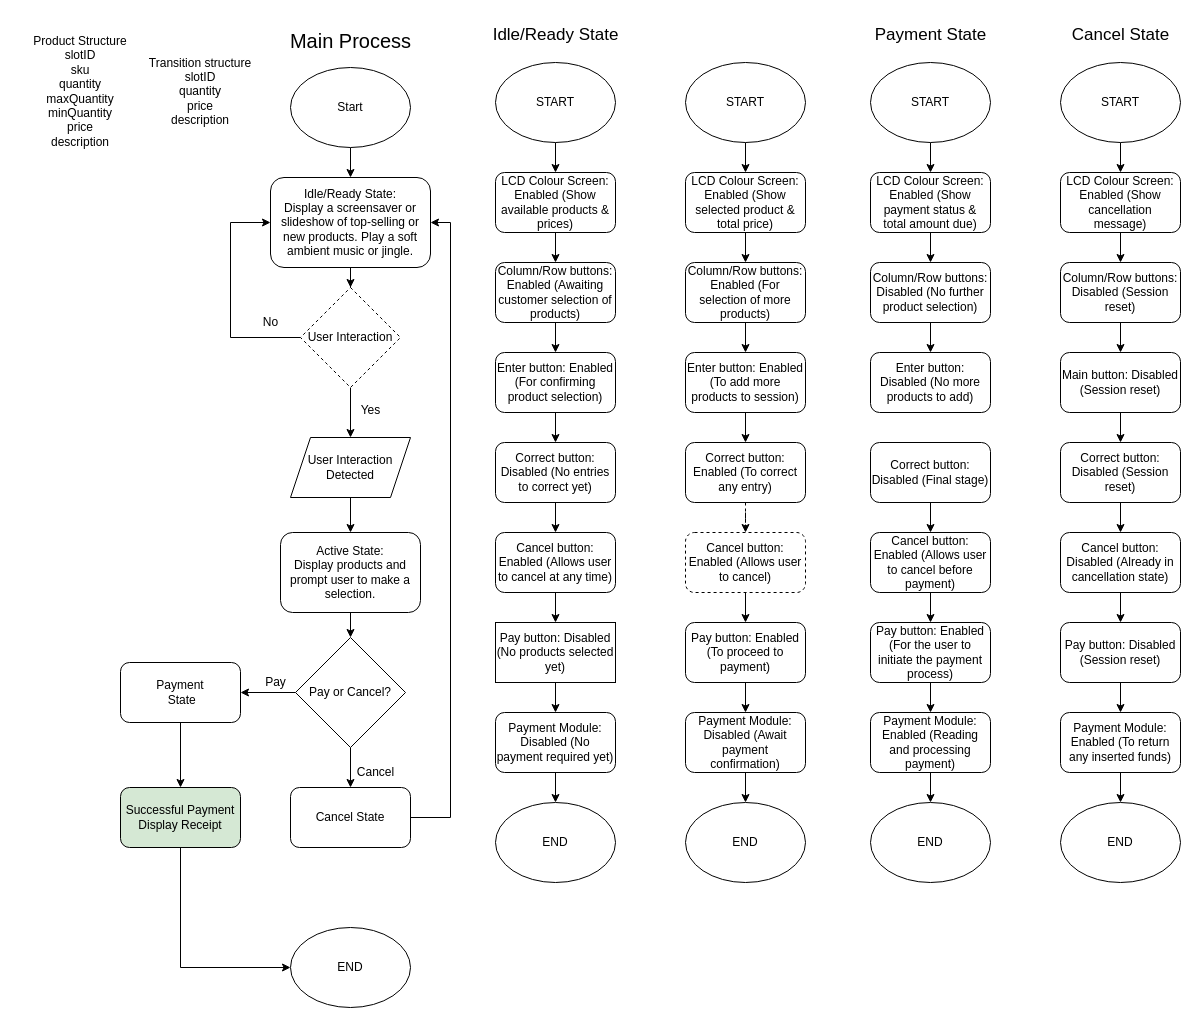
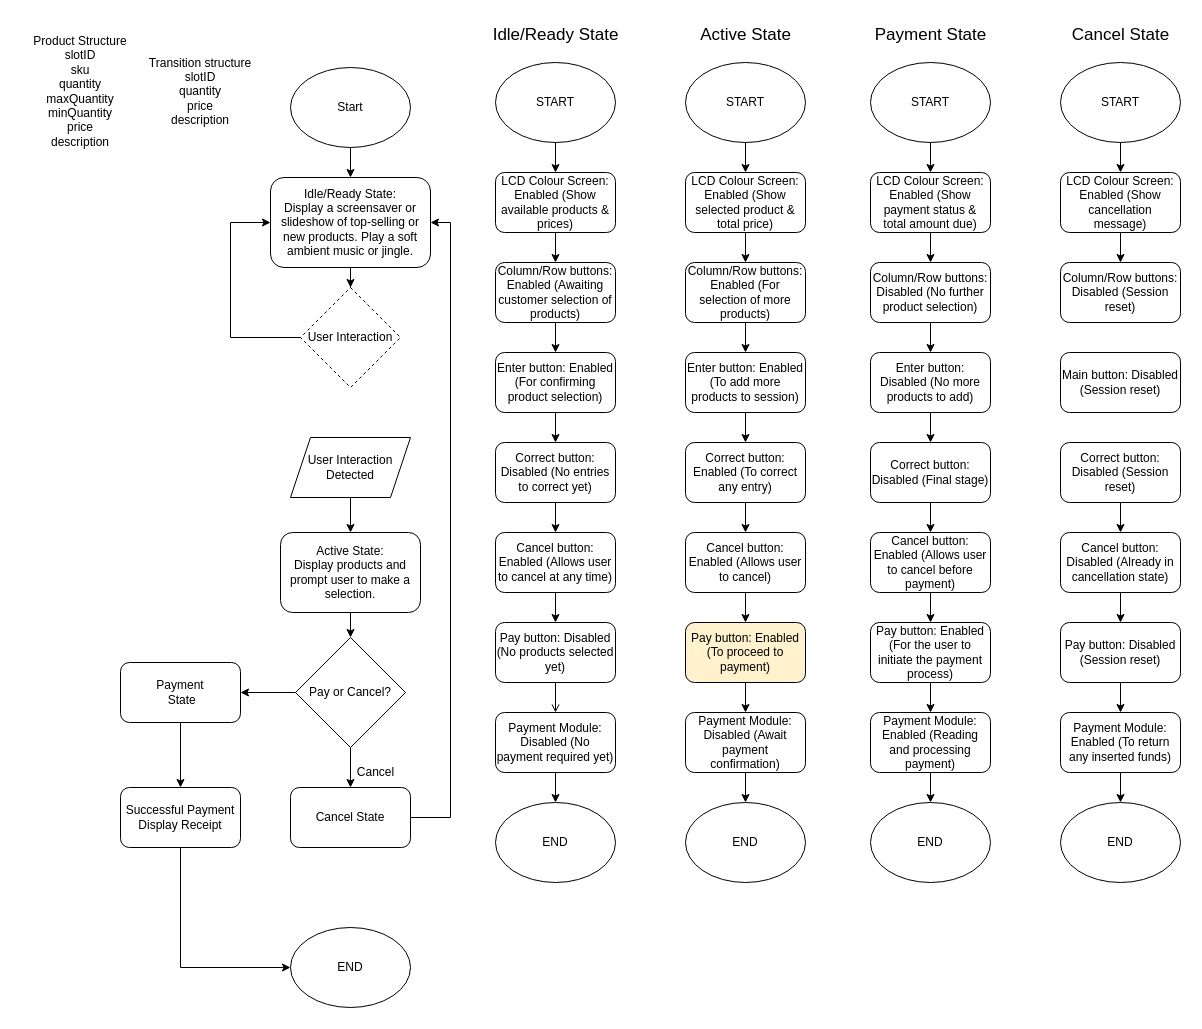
none -> (746, 36)
(351, 41) -> none
(271, 323) -> none
(1121, 342) -> none
(351, 409) -> none
(371, 411) -> none
none -> (931, 432)
(1121, 432) -> none
(746, 522) -> (746, 522)
(746, 563) -> (746, 563)
(556, 653) -> (556, 653)
(746, 653) -> (746, 653)
(276, 683) -> none
(556, 704) -> (556, 705)
(181, 818) -> (181, 818)
